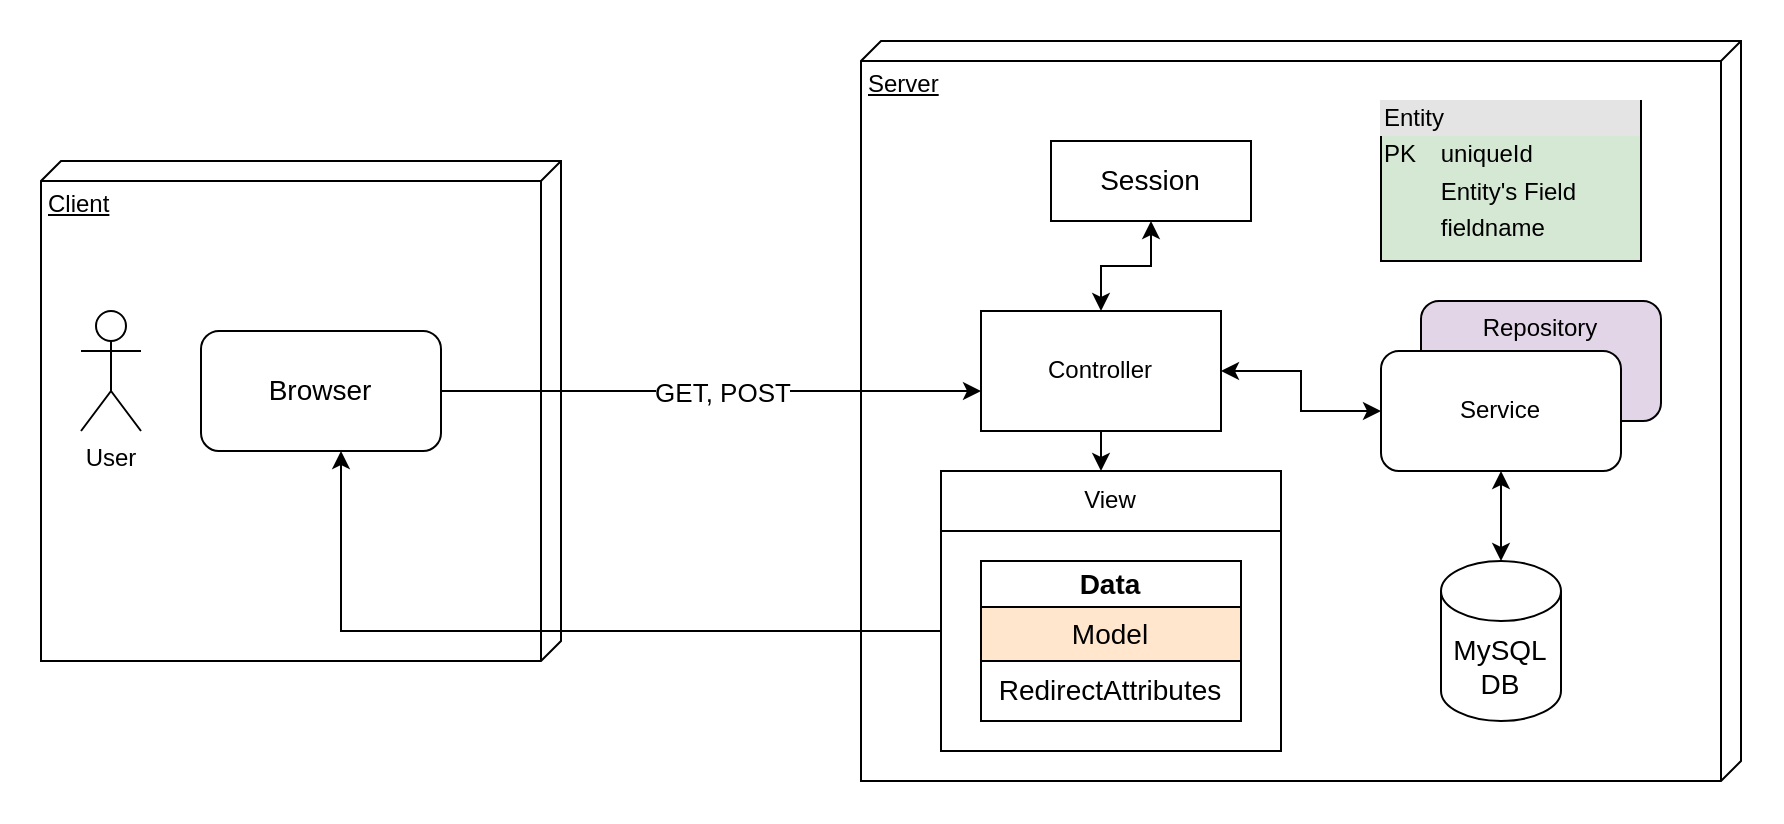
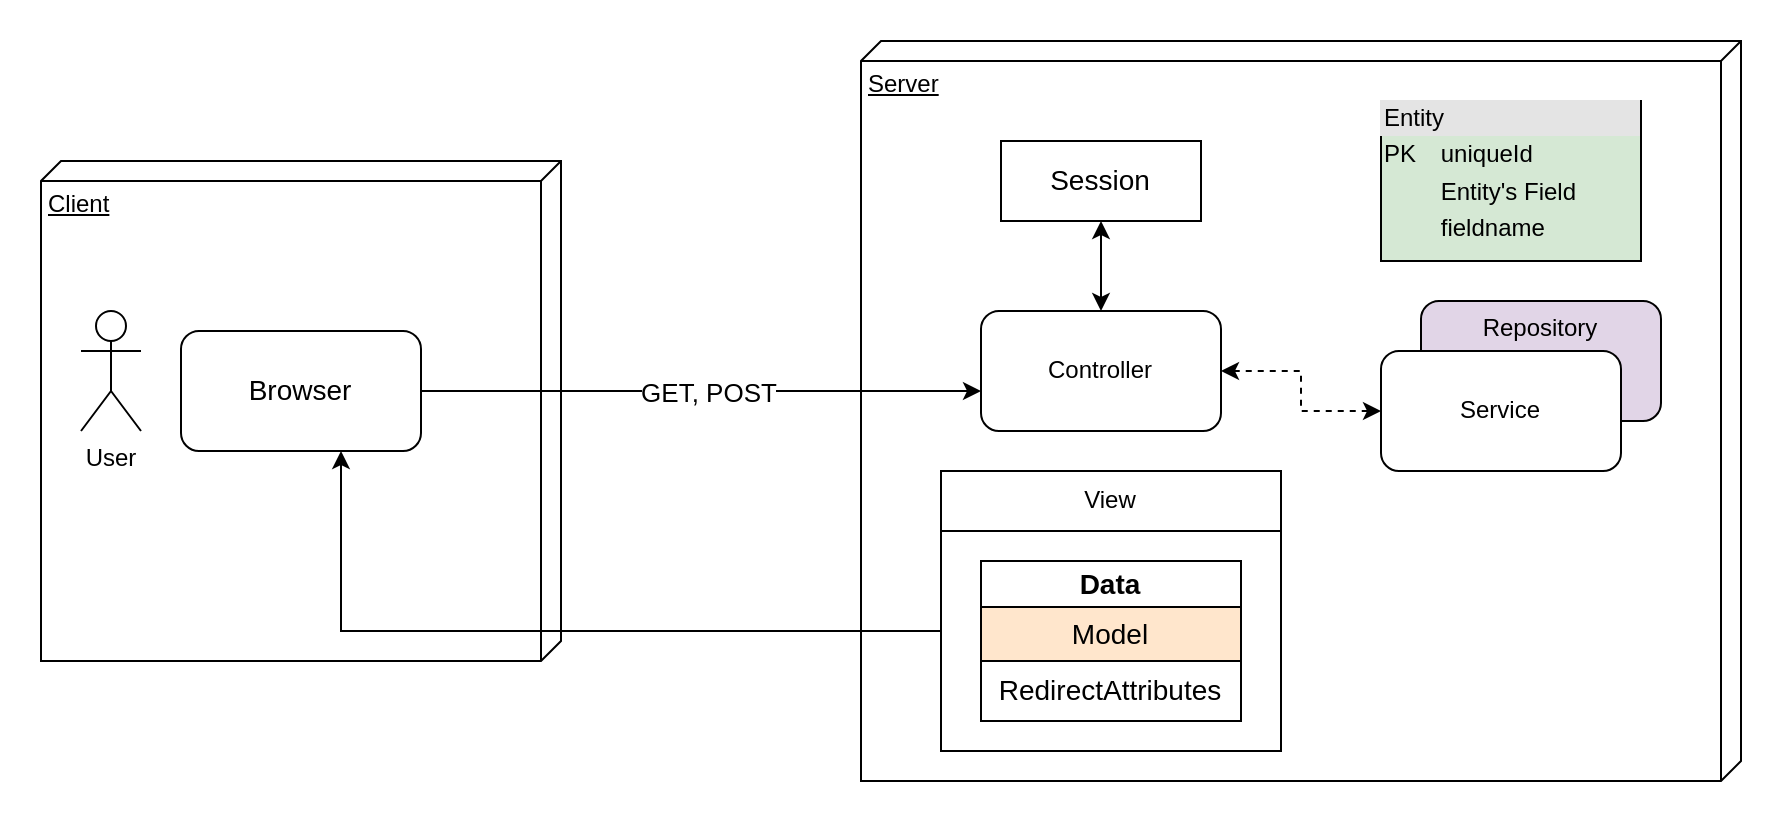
(1151, 181) -> (1101, 181)
(1101, 371) -> (1101, 371)
(1301, 389) -> (1301, 389)
(321, 391) -> (301, 391)
(1101, 447) -> none
(1501, 516) -> none
(1501, 641) -> none
